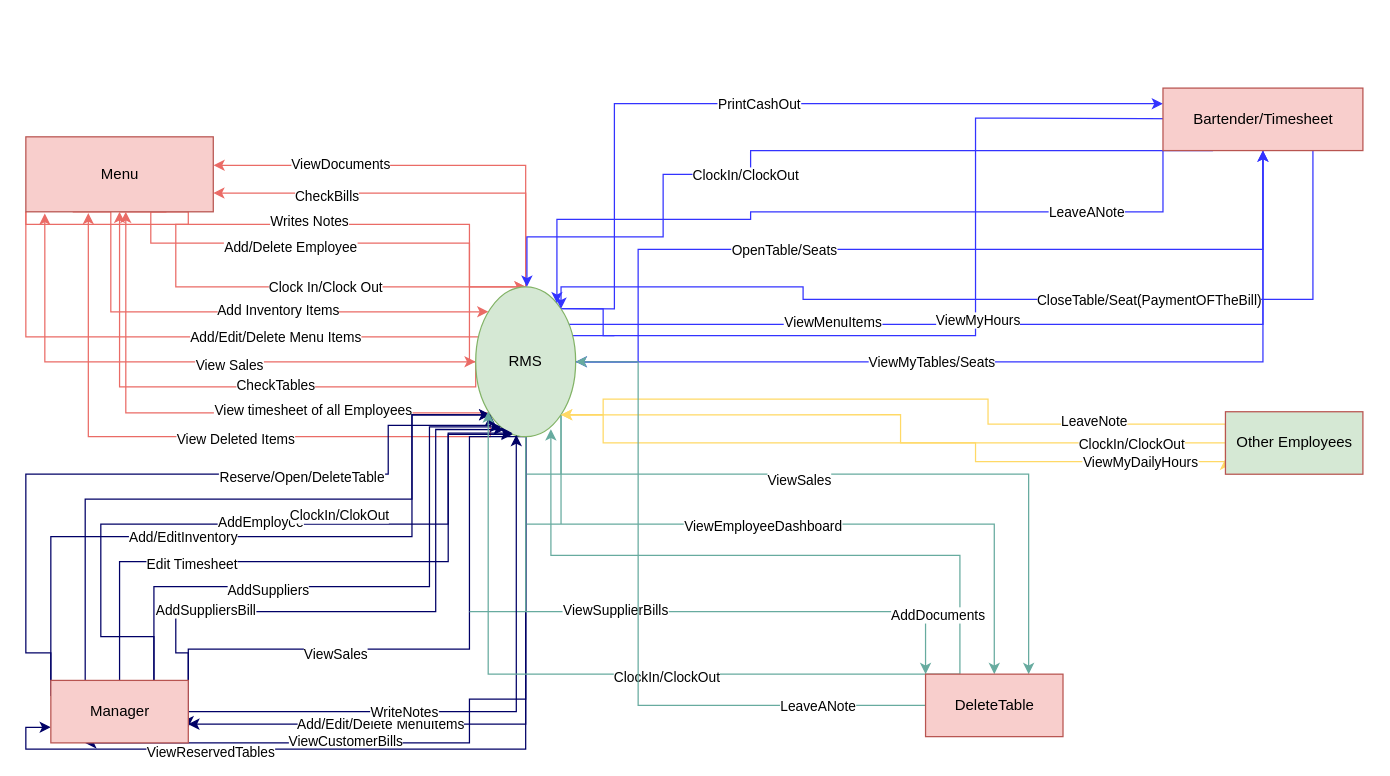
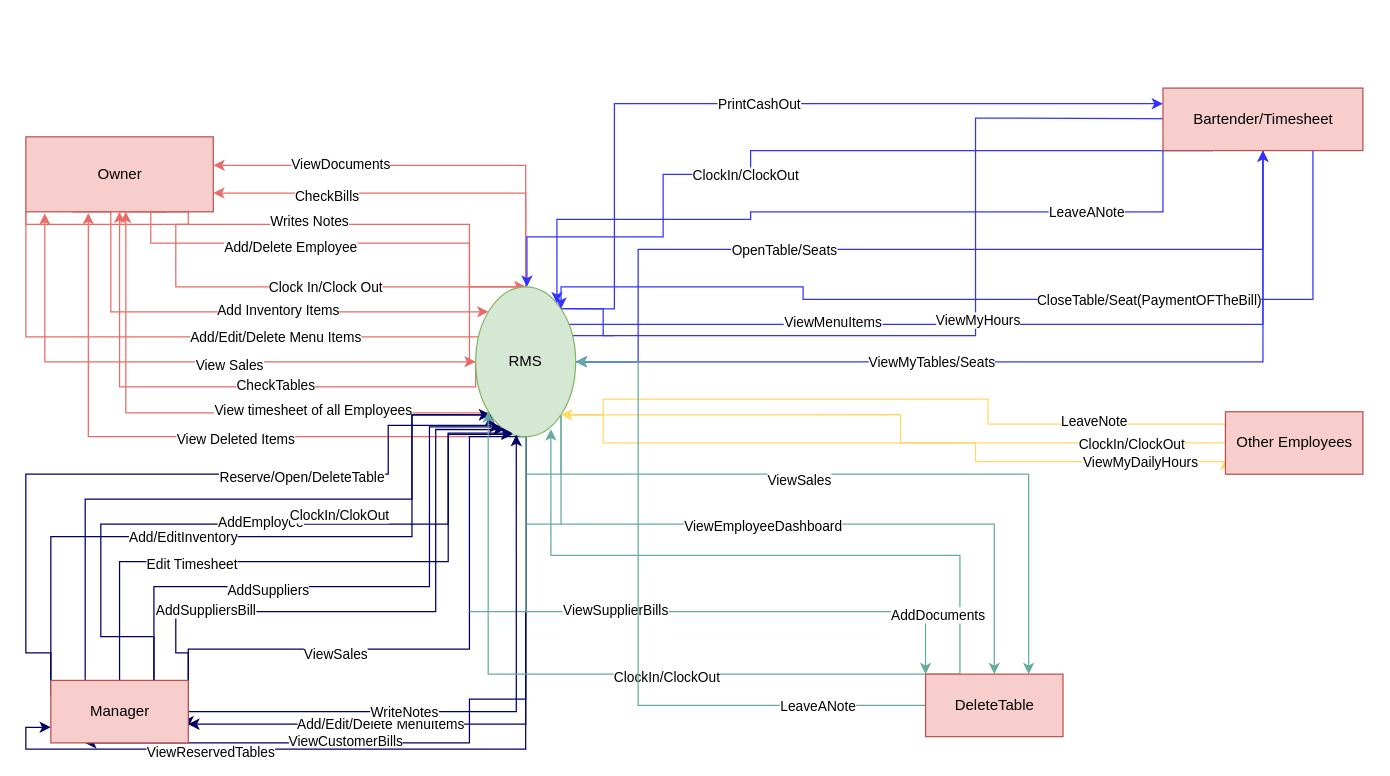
(120, 174) -> (120, 174)
(1294, 443) -> (1294, 443)
